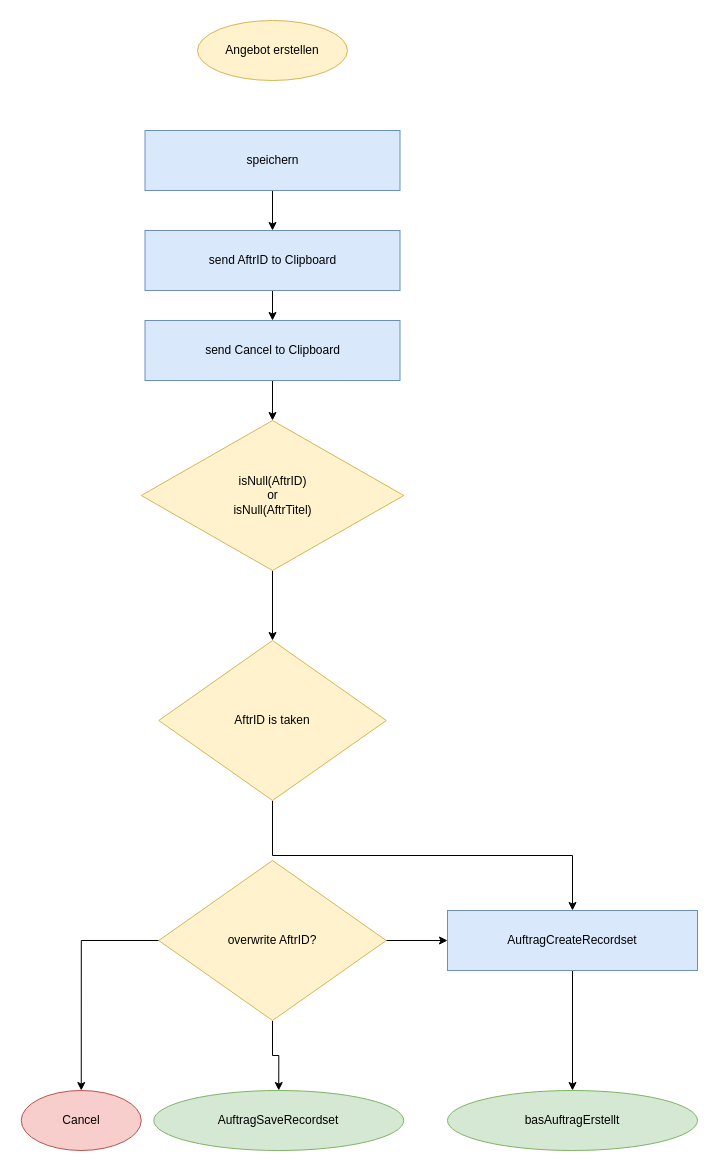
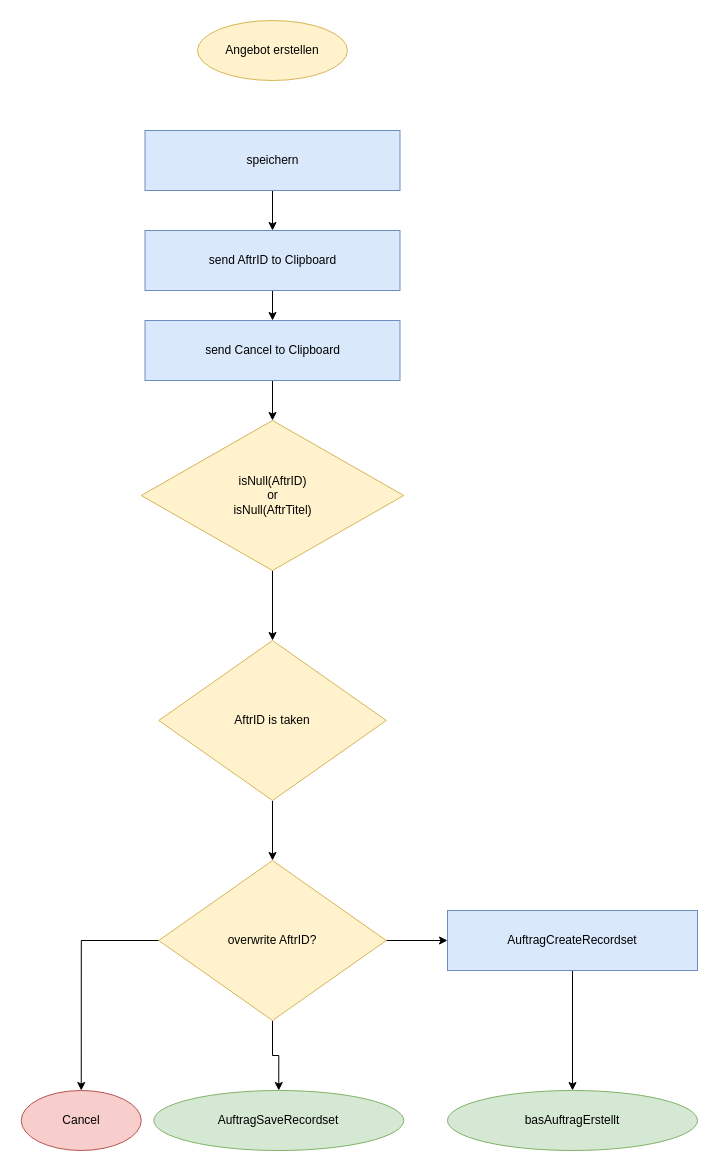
(445, 856) -> (273, 852)
